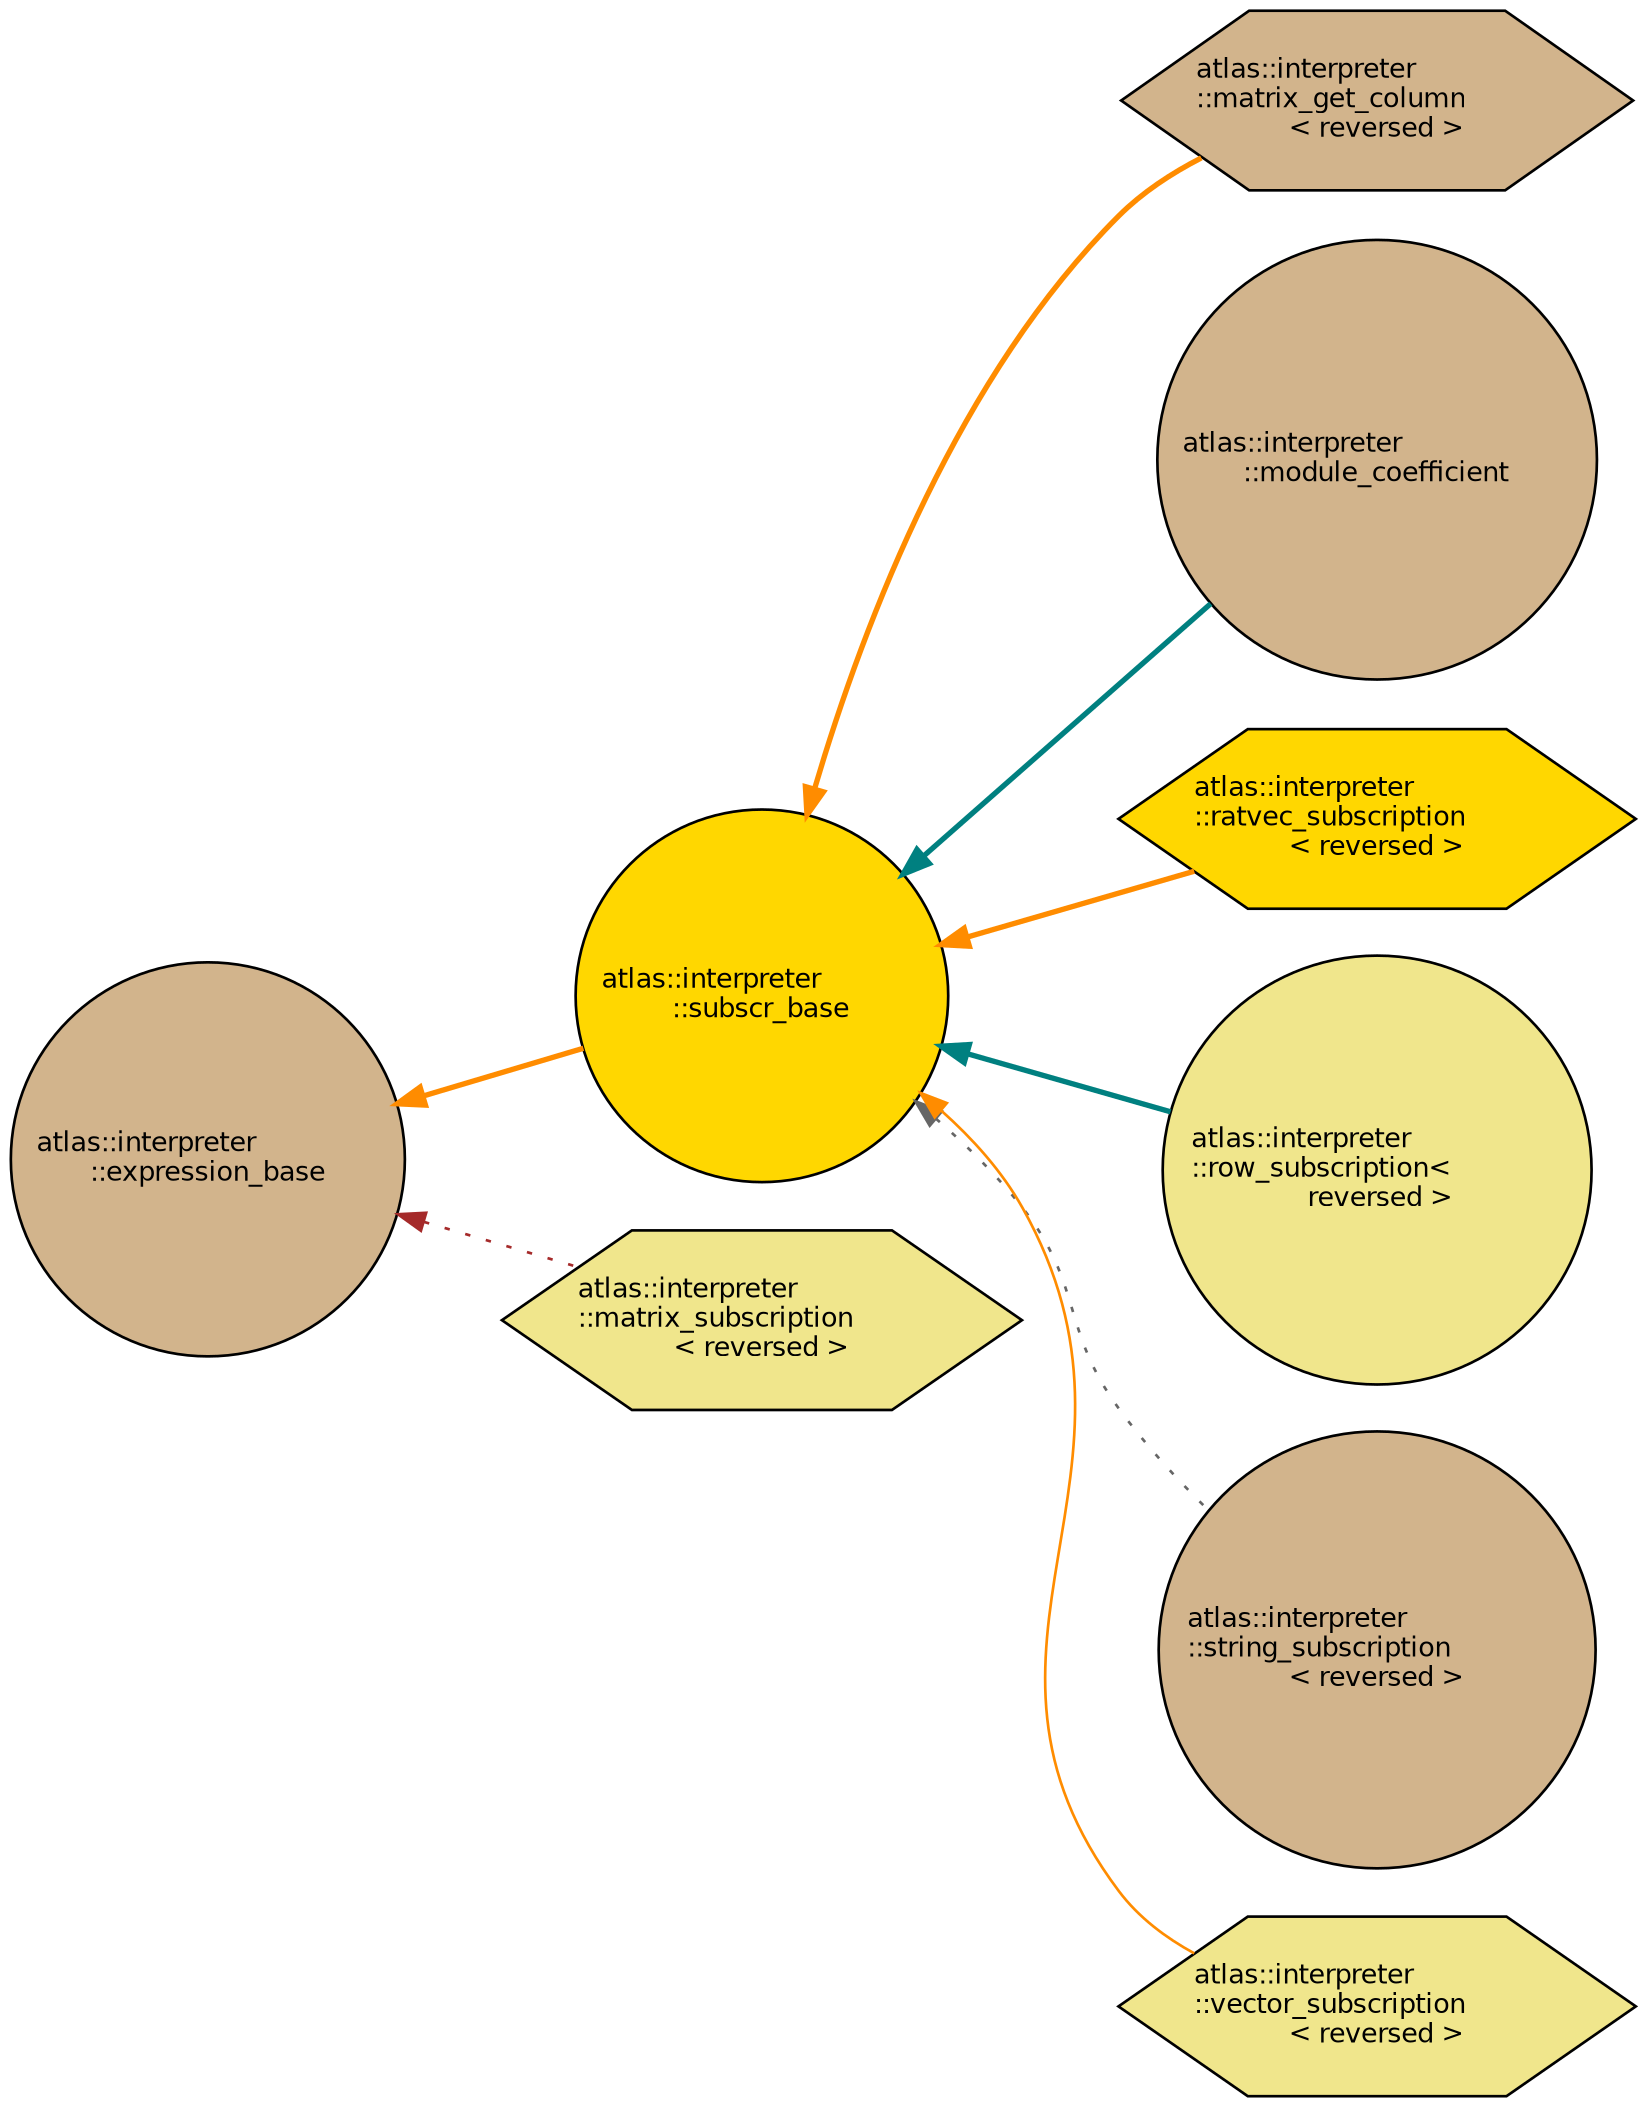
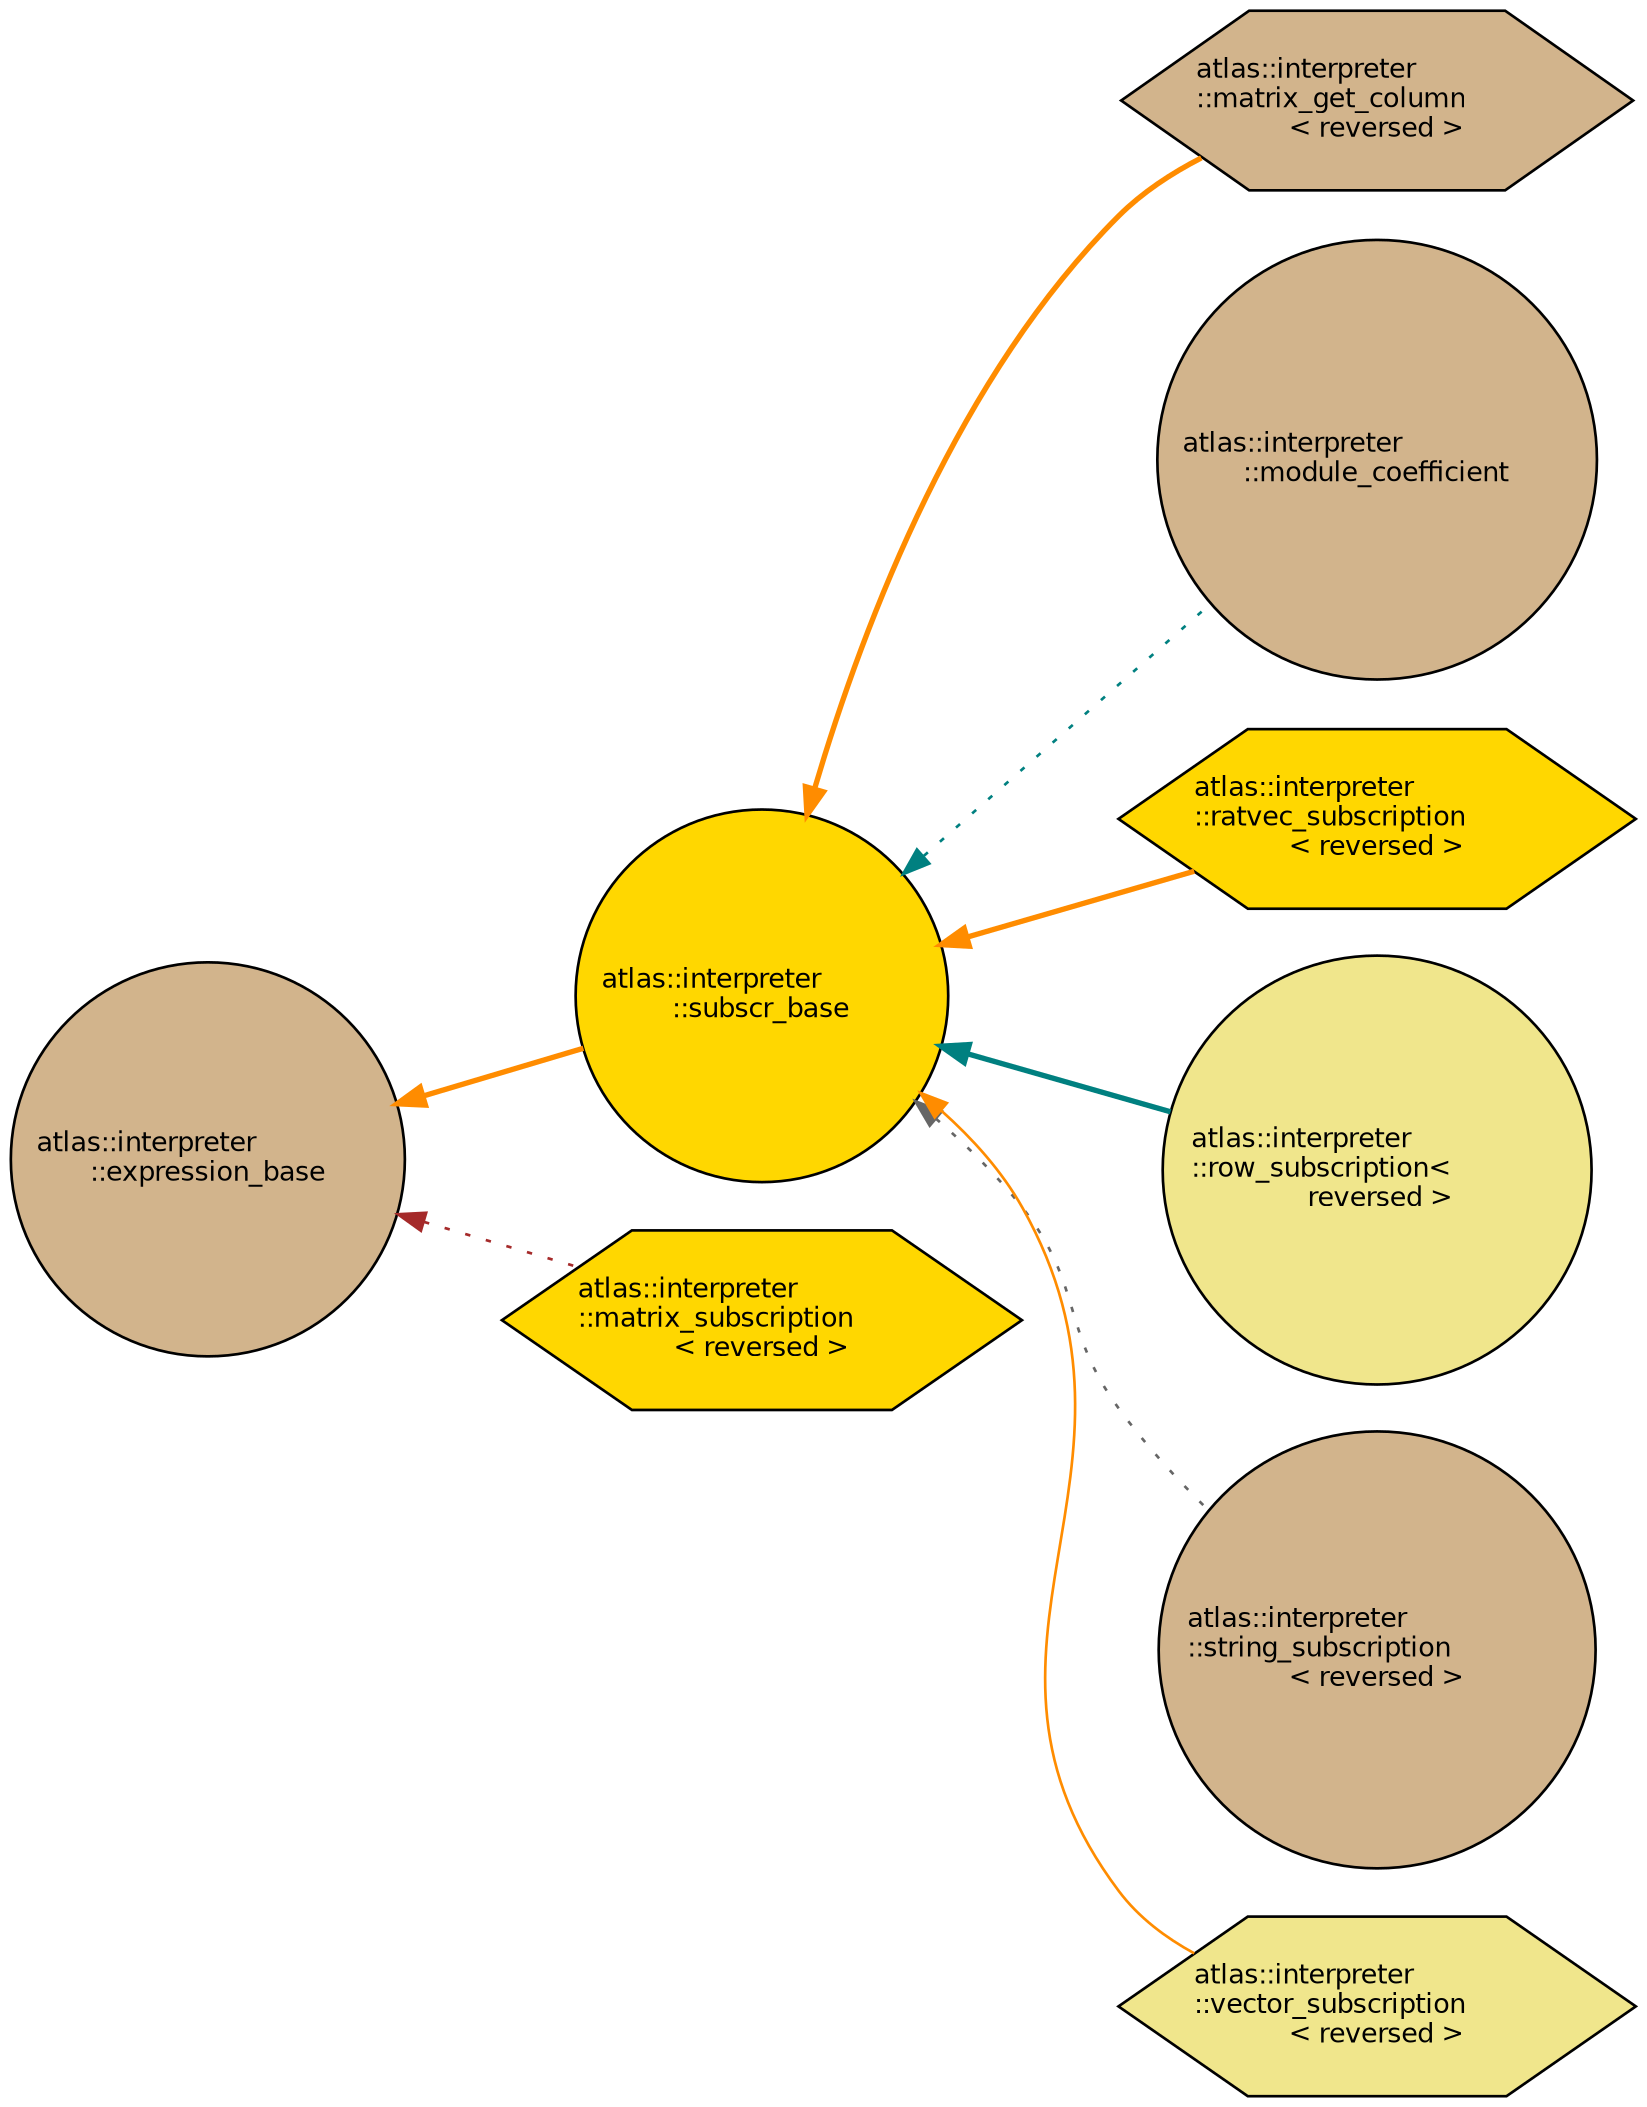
(1067, 730) -> (1067, 730)
(762, 1320) -> (762, 1320)
